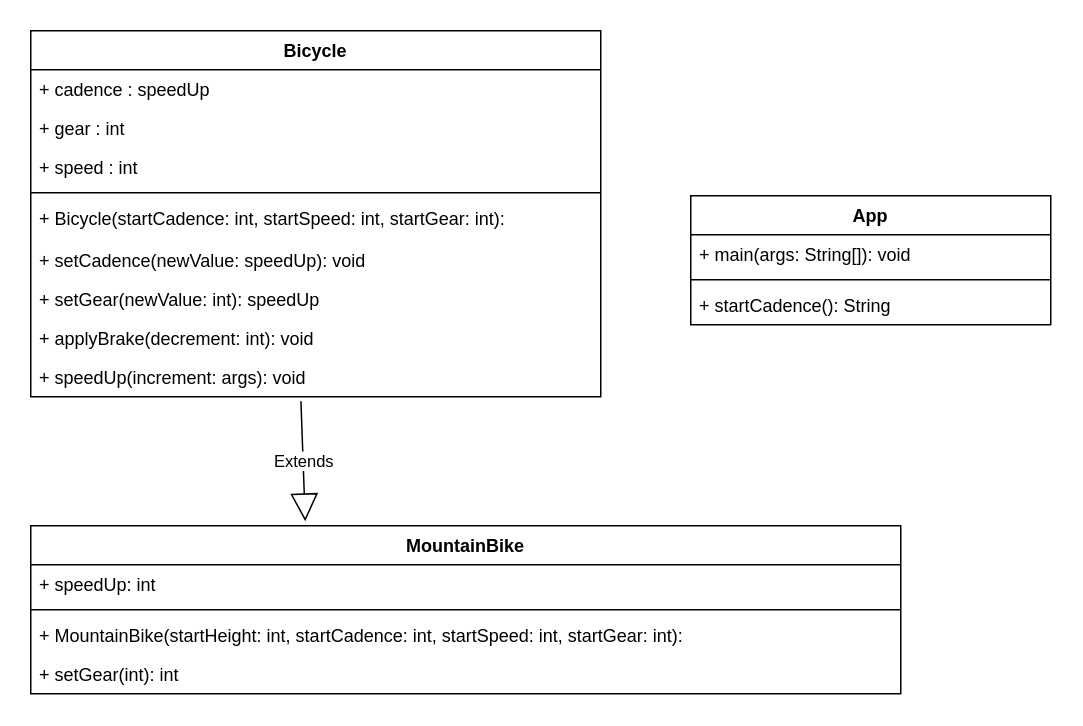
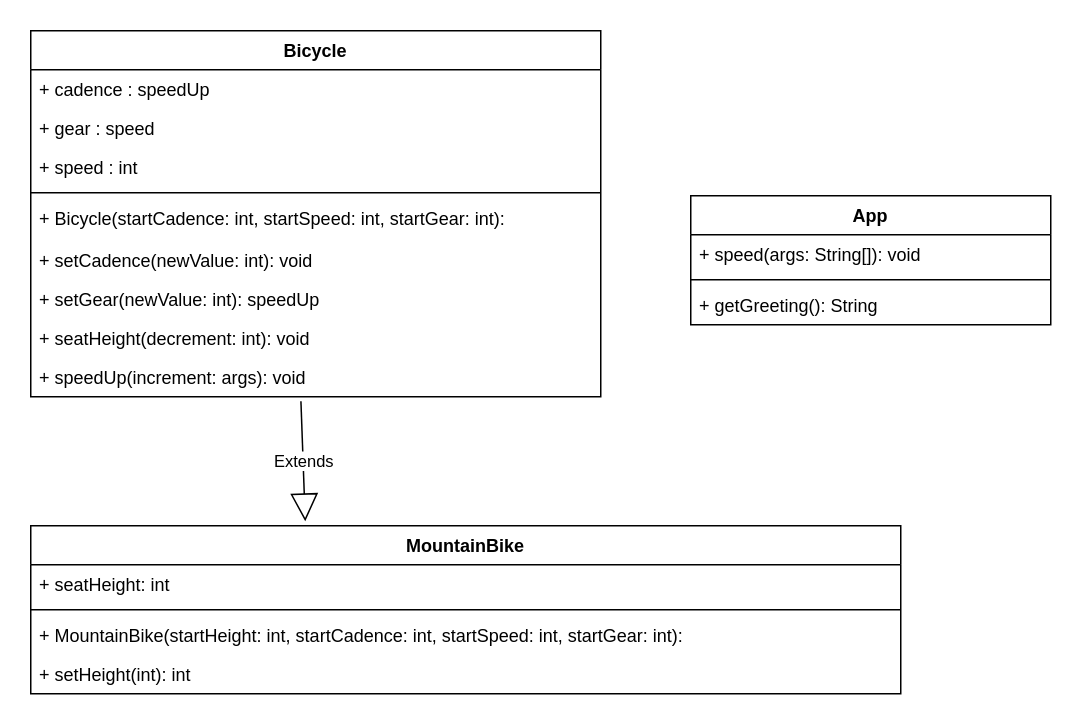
(88, 129) -> (100, 129)
(821, 255) -> (829, 255)
(209, 261) -> (187, 261)
(811, 306) -> (803, 306)
(192, 339) -> (192, 339)
(100, 585) -> (113, 585)
(123, 675) -> (131, 675)
